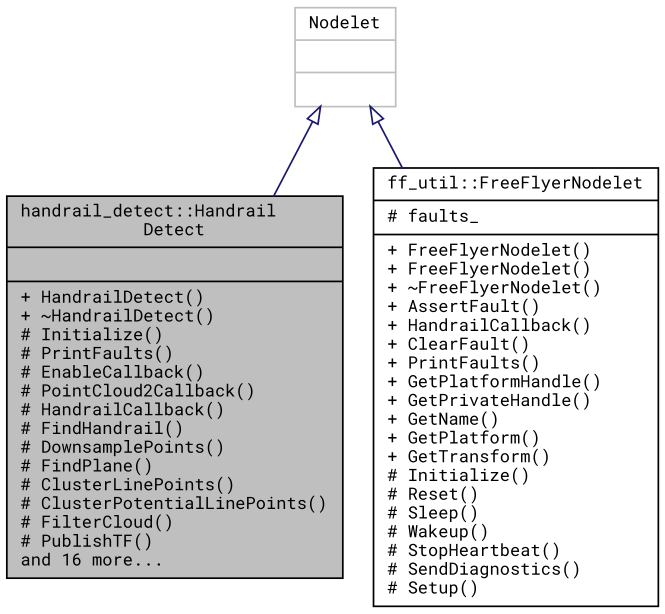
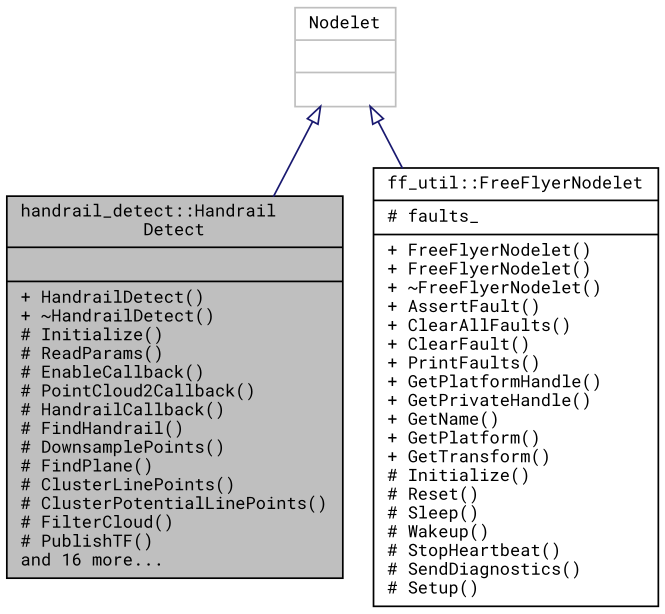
(490, 326) -> (480, 326)
(98, 354) -> (93, 354)
